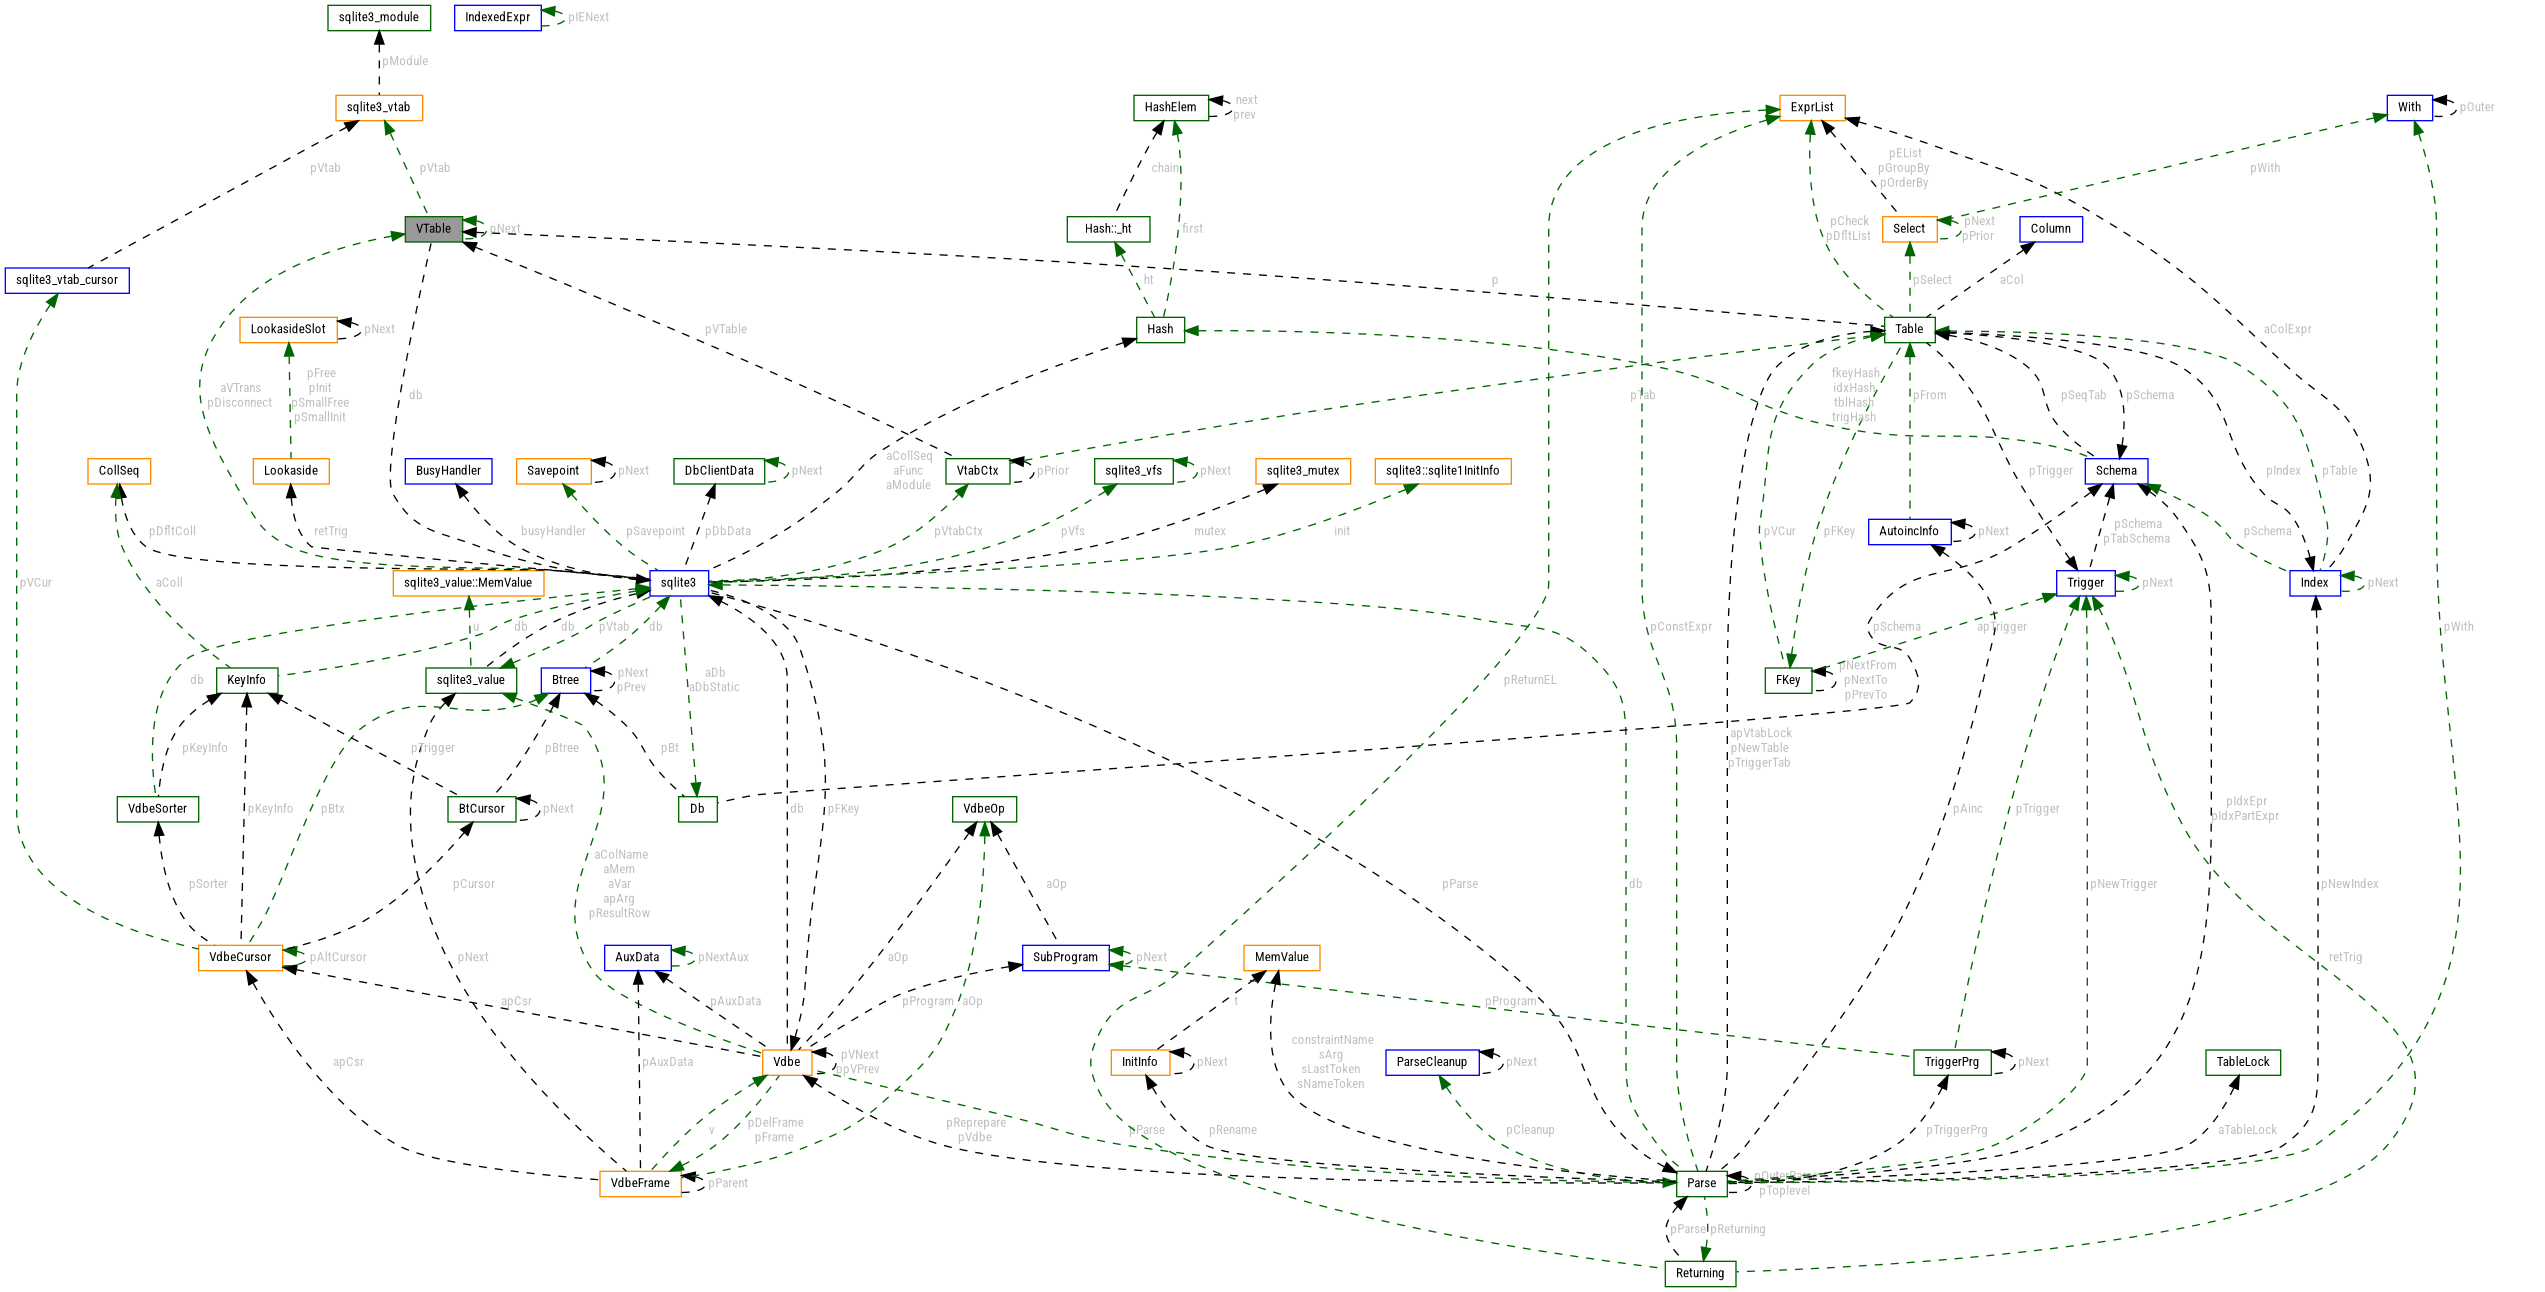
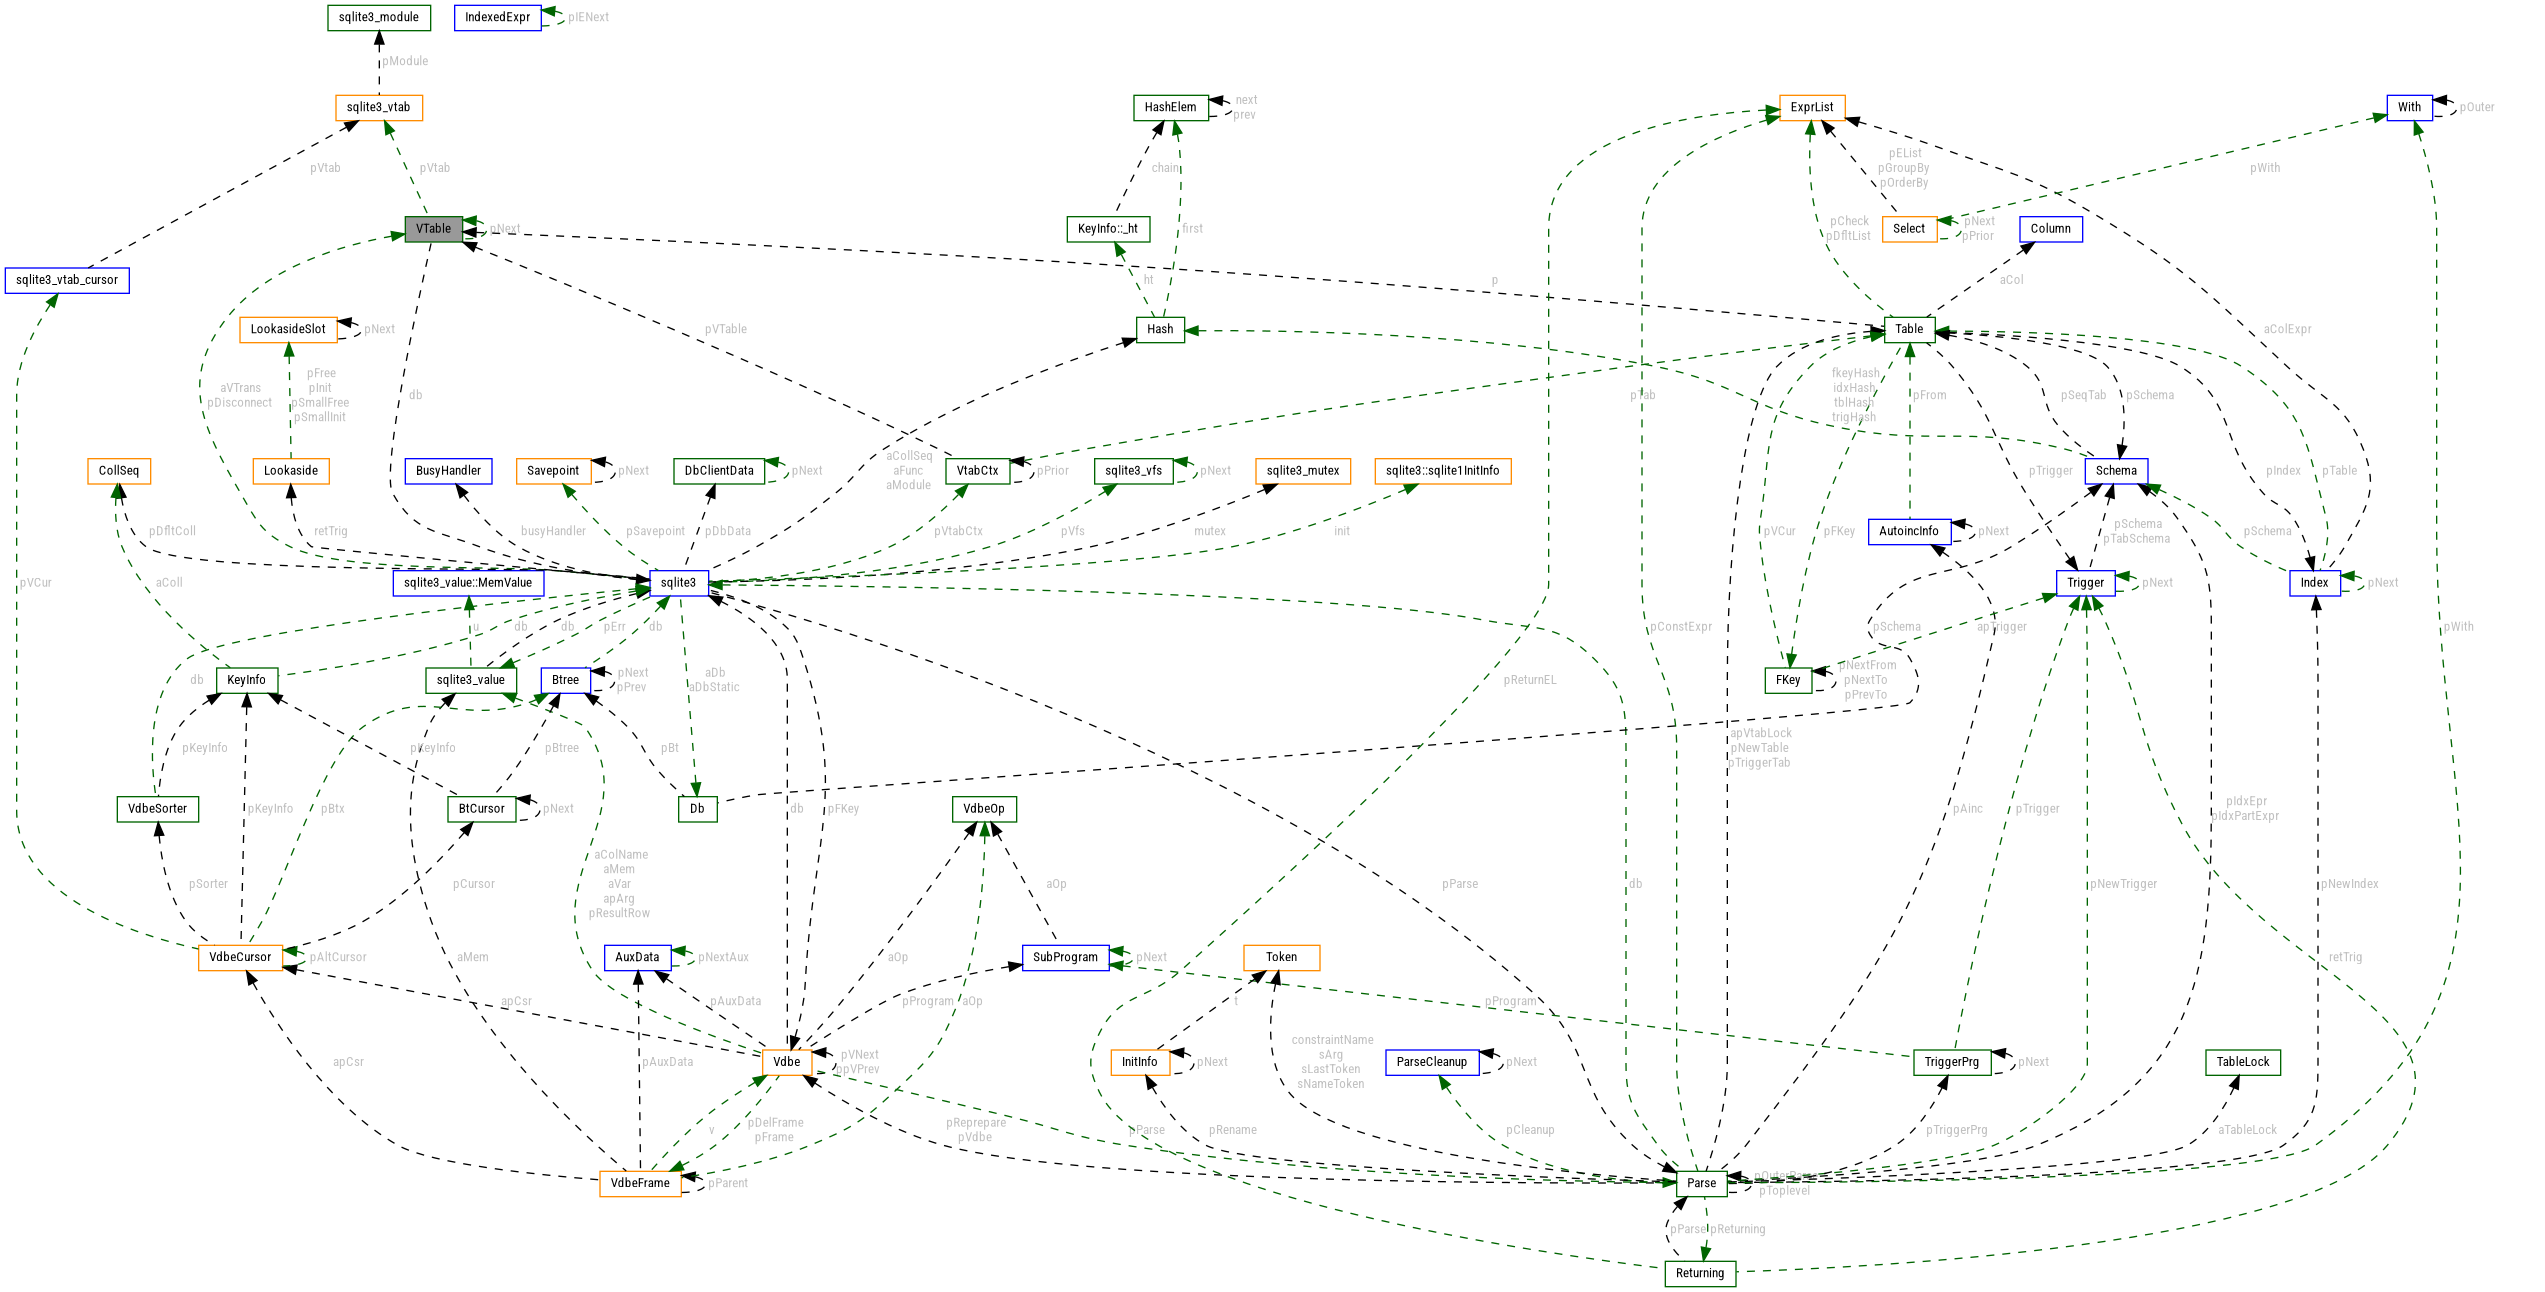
(1109, 229) -> (1109, 229)
(1910, 286) -> none
(469, 583) -> (469, 583)
(613, 627) -> (613, 627)
(432, 749) -> (432, 749)
(472, 958) -> (472, 958)
(1282, 958) -> (1282, 958)
